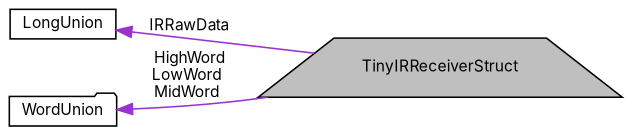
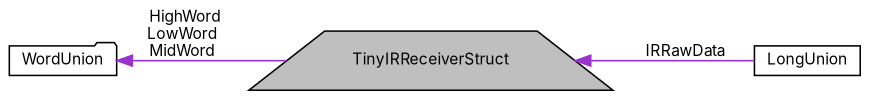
(223, 43) -> (673, 61)
